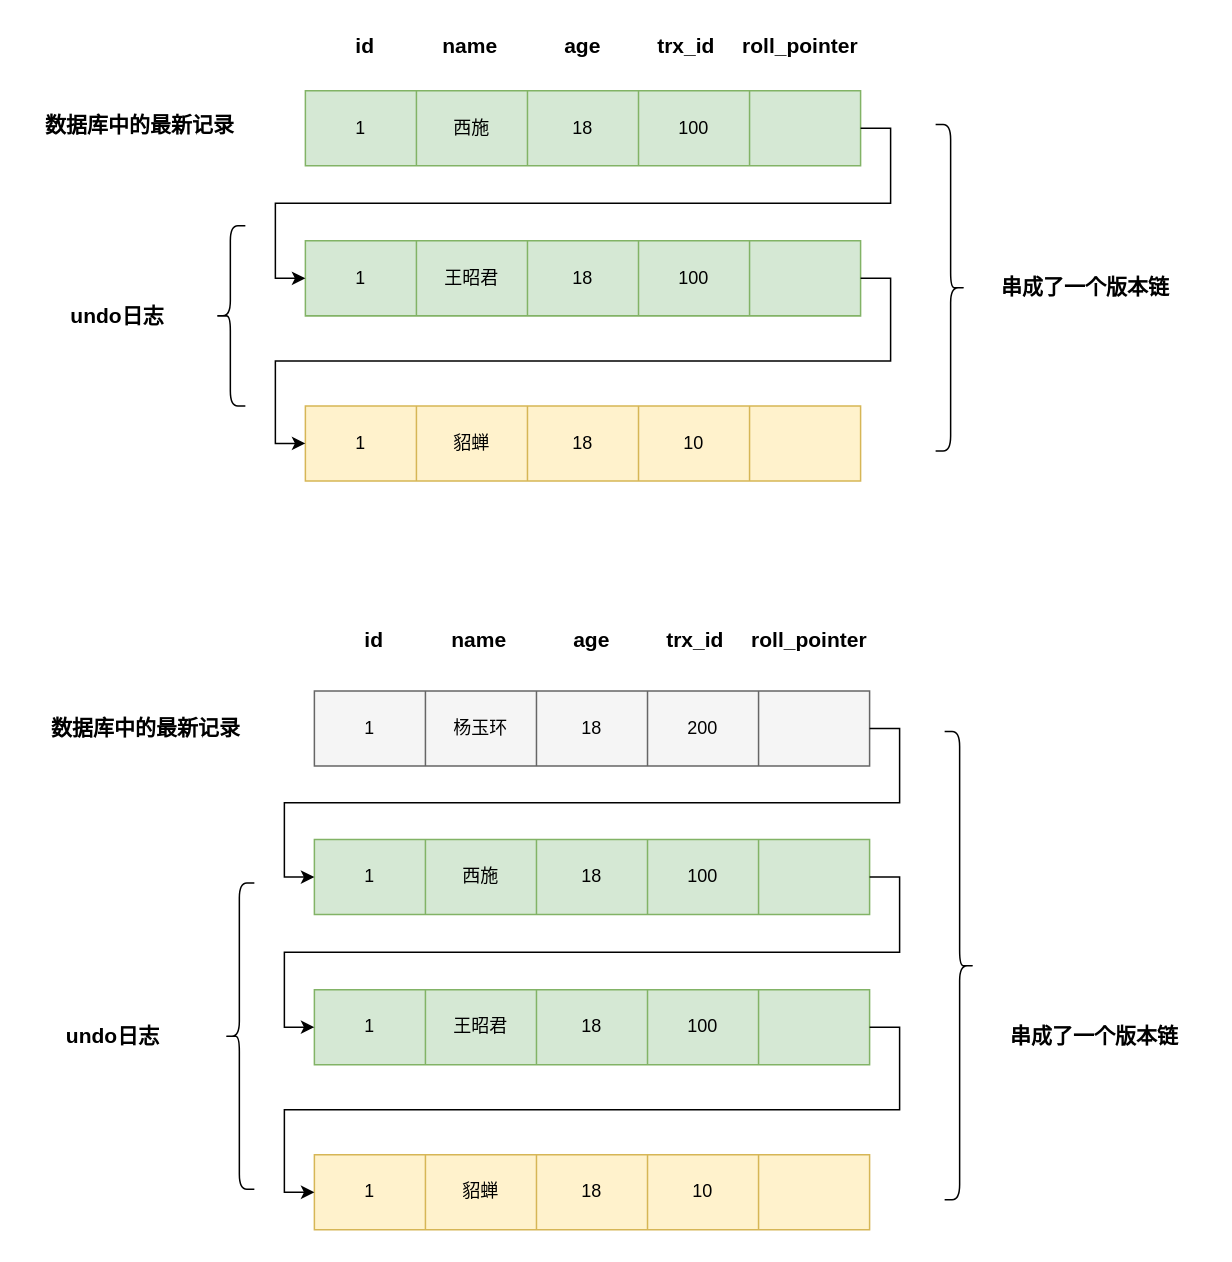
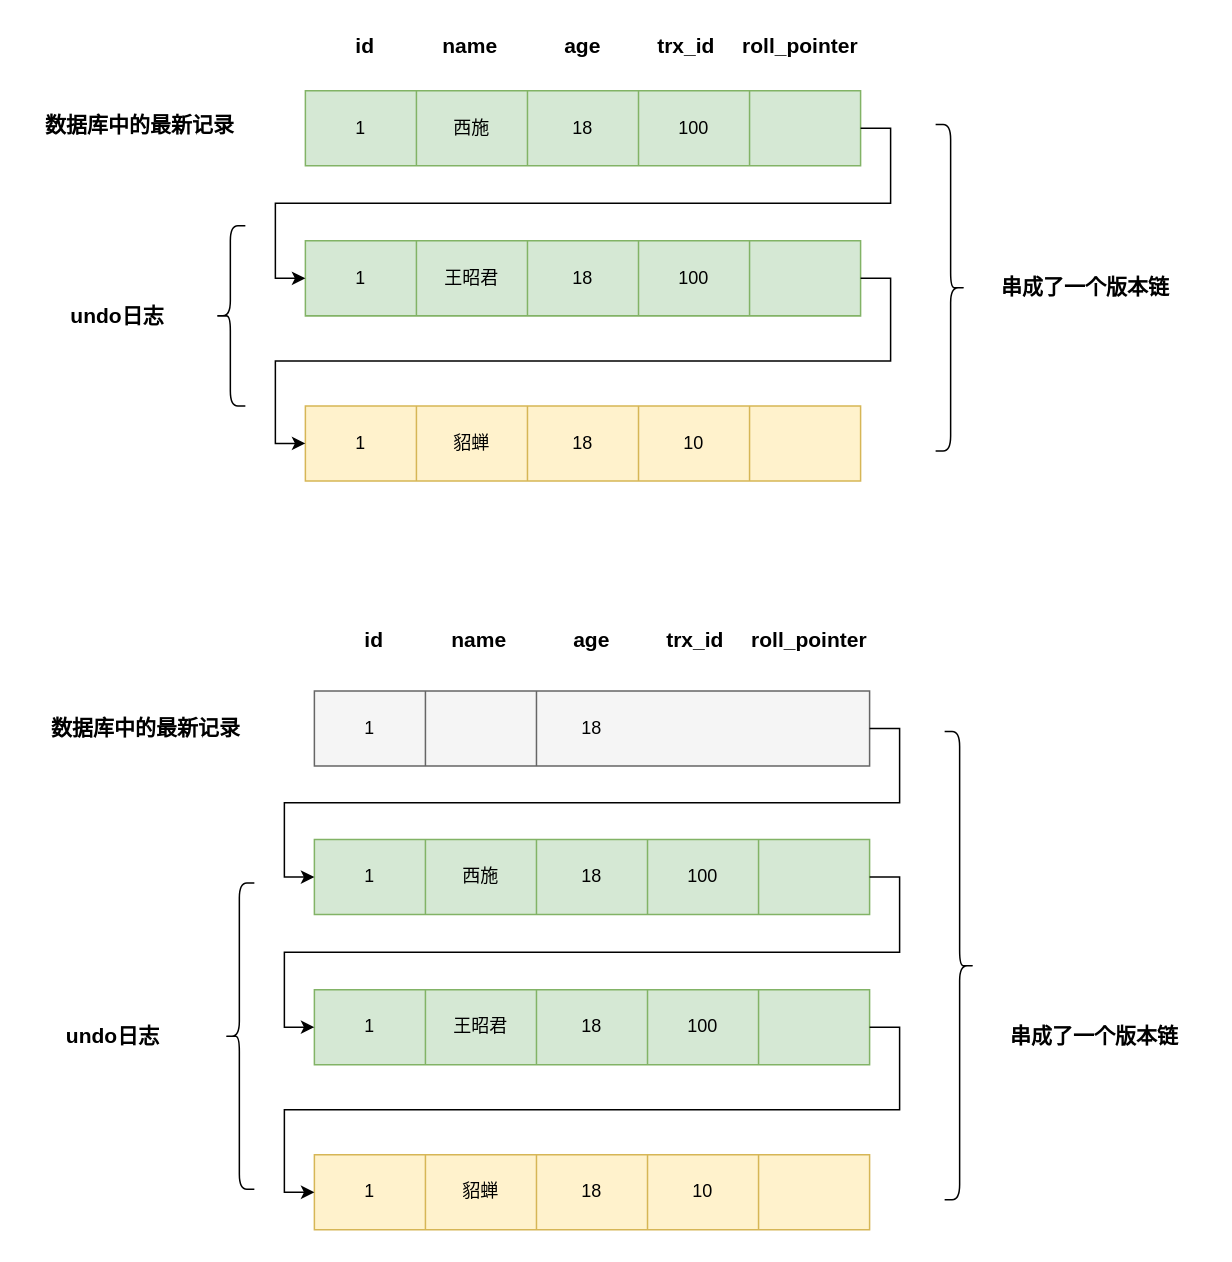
(481, 728) -> none
(703, 728) -> none
